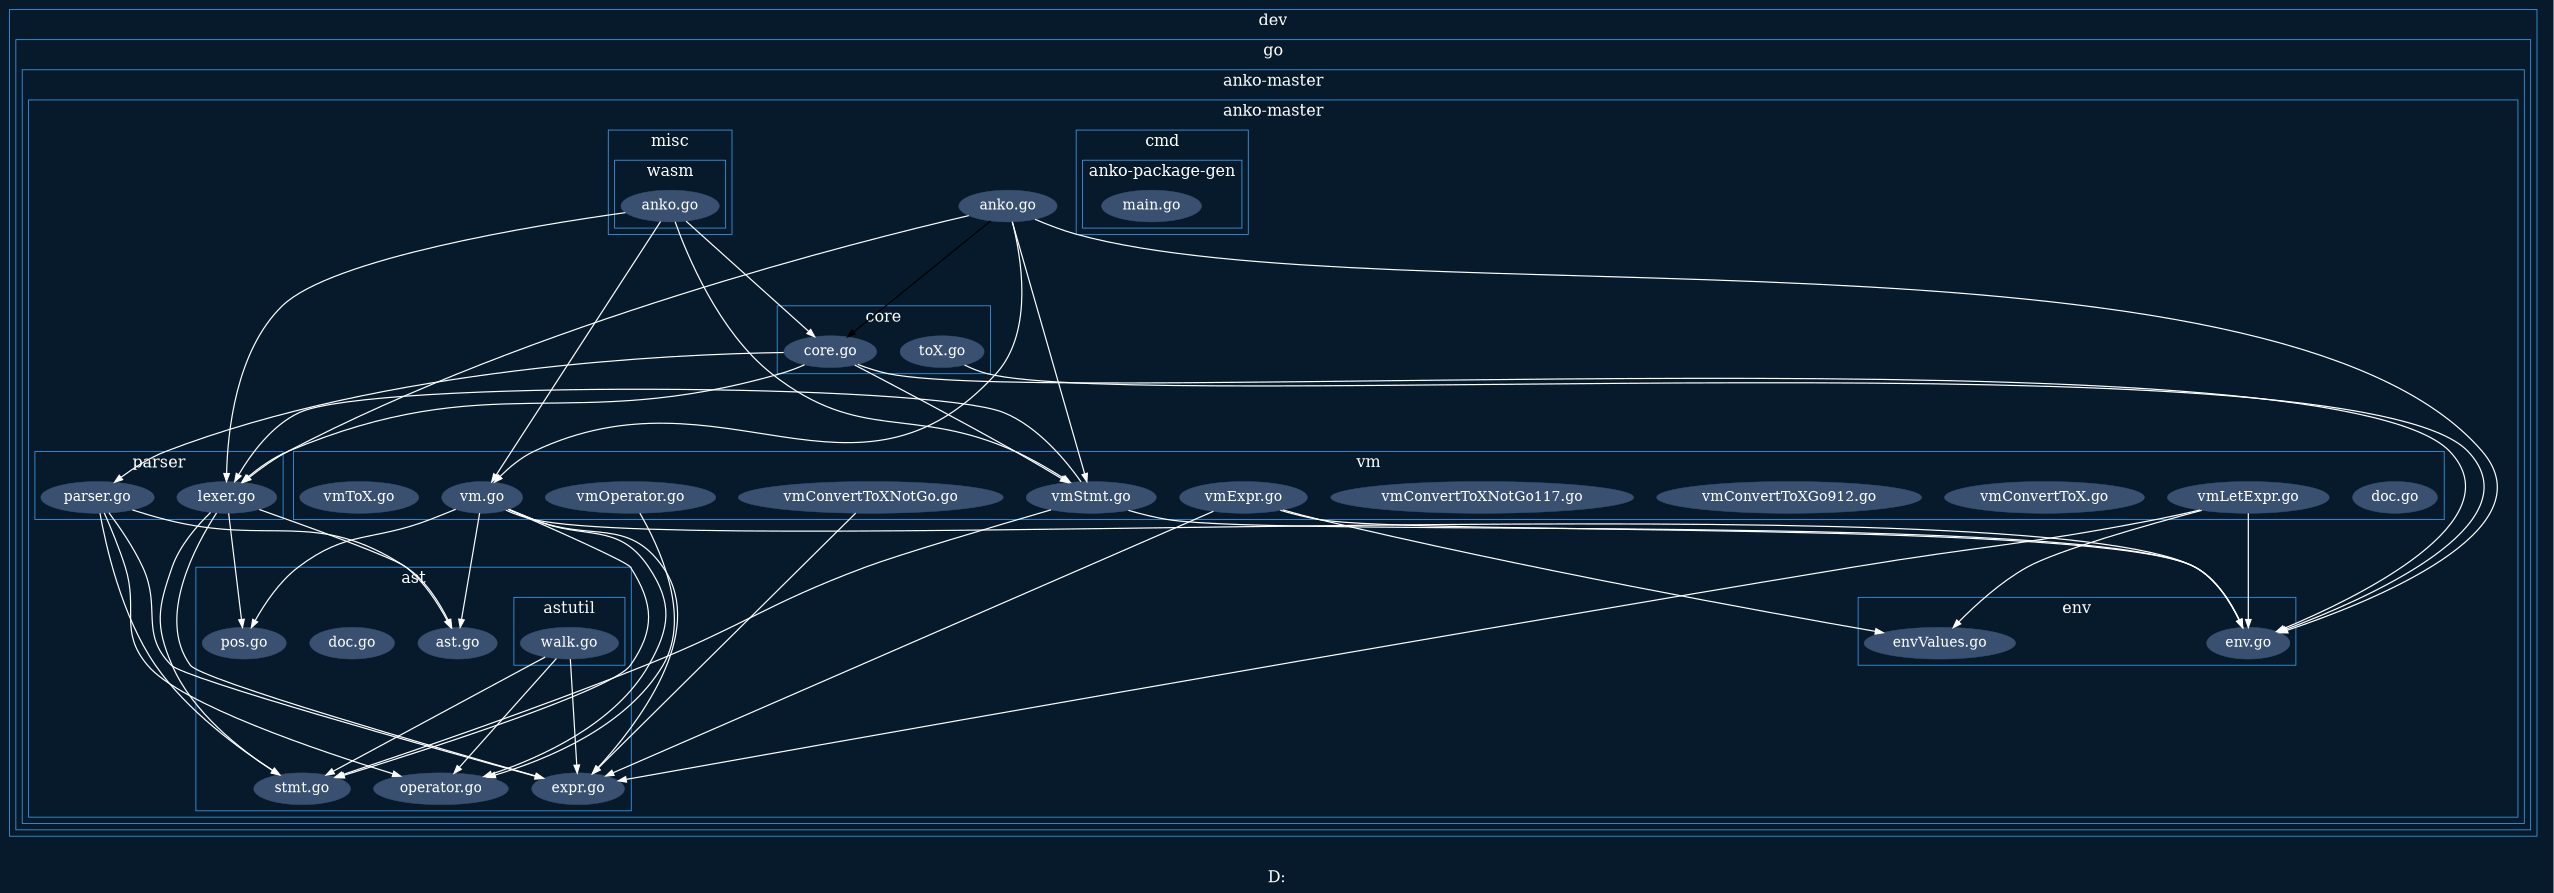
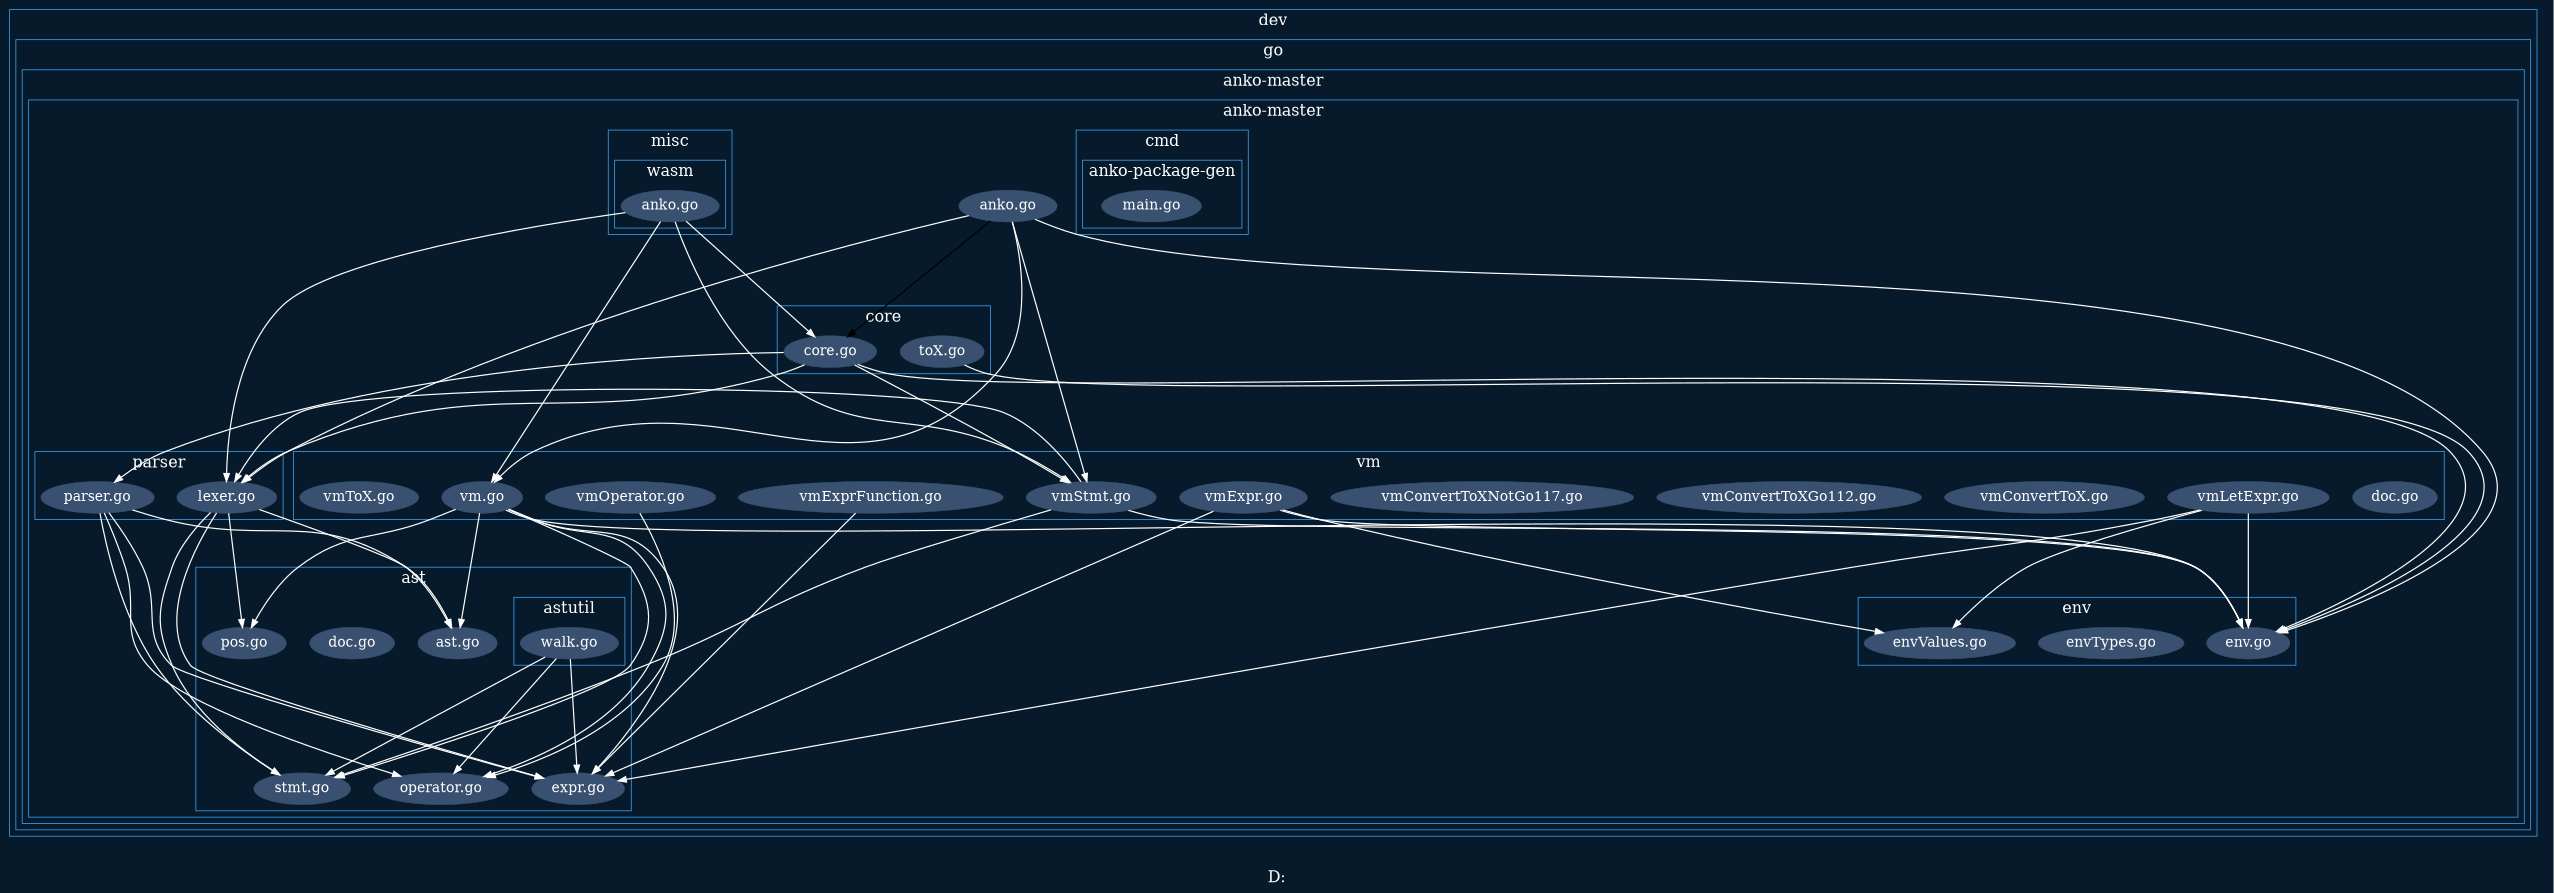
(871, 497) -> (871, 497)
(1789, 497) -> (1789, 497)
none -> (2111, 643)
